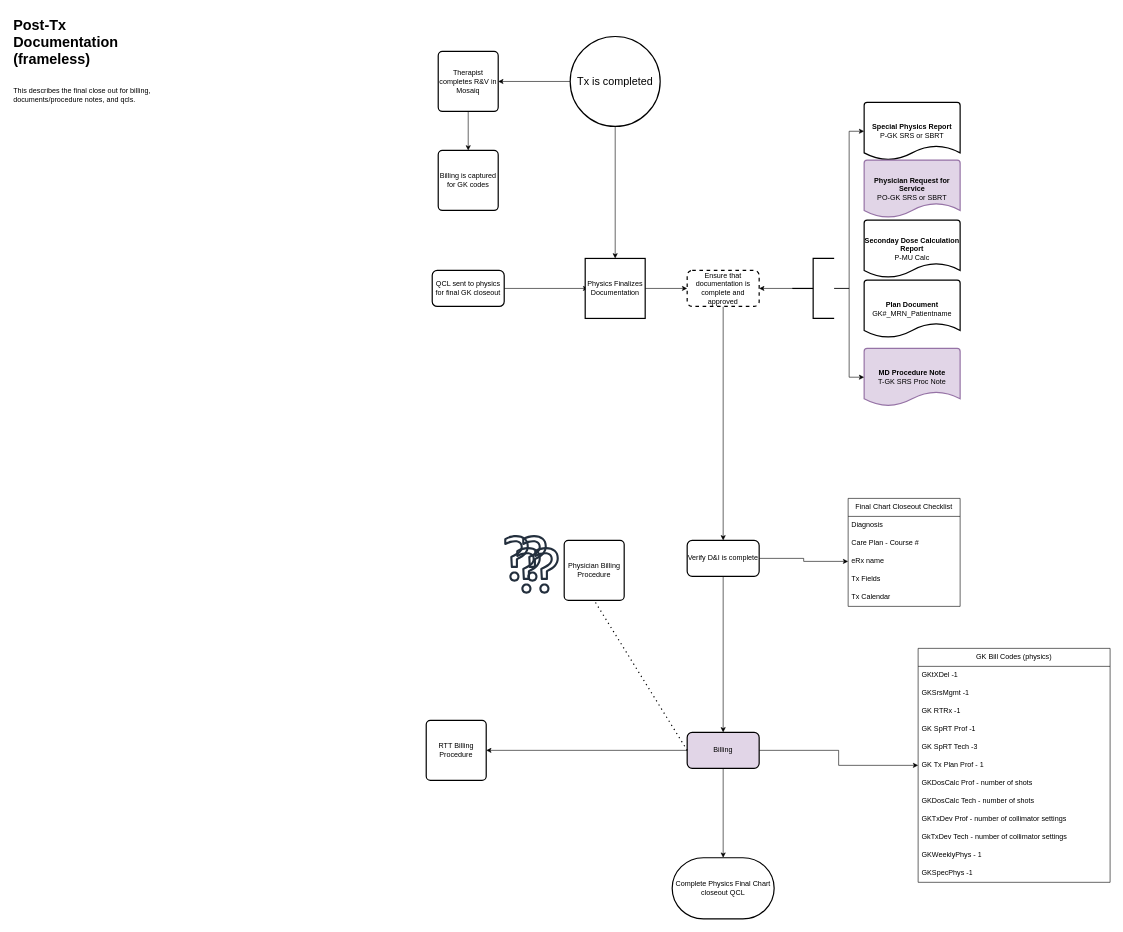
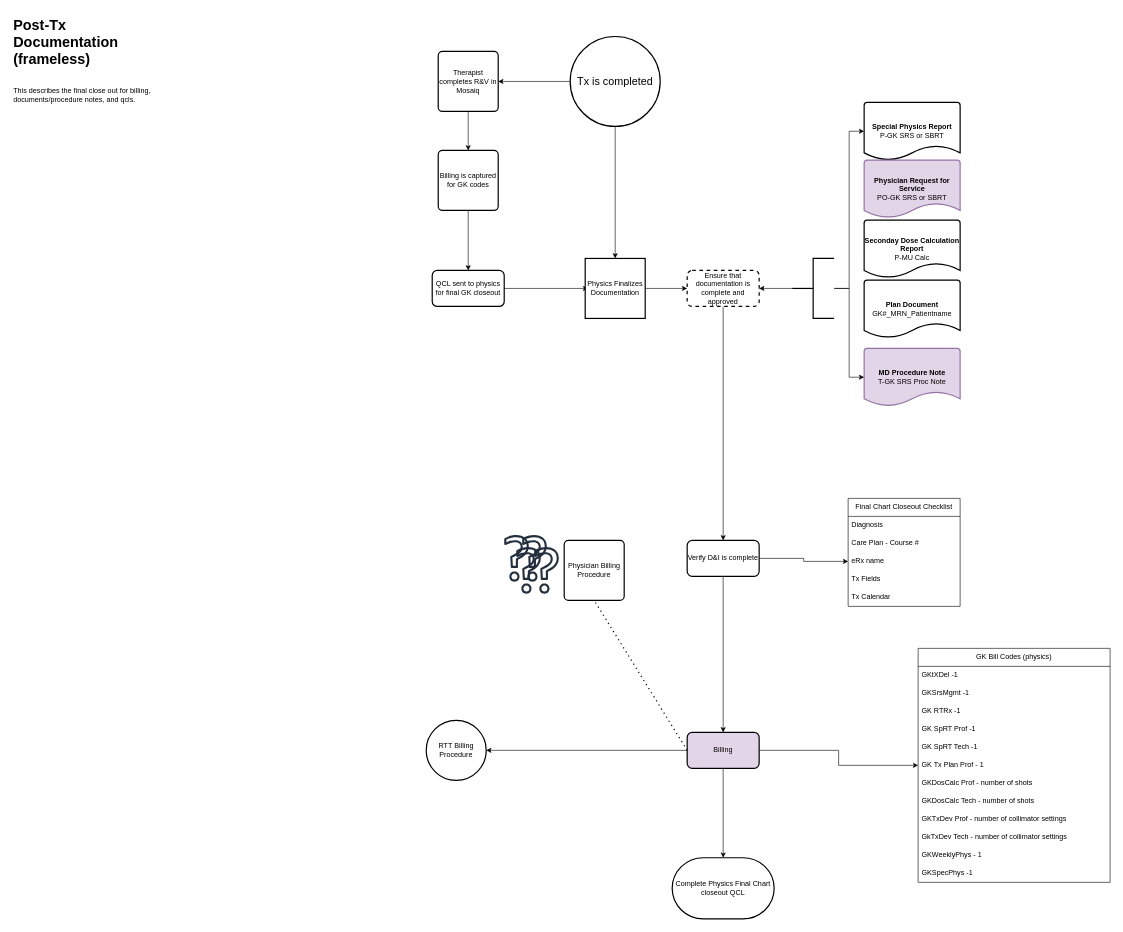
none -> (468, 264)
(949, 747) -> (949, 747)
(456, 750) -> (456, 750)
